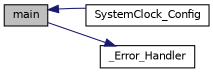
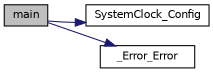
(72, 8) -> (66, 22)
(147, 57) -> (147, 57)
